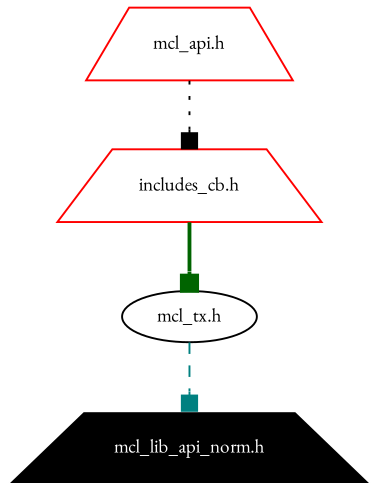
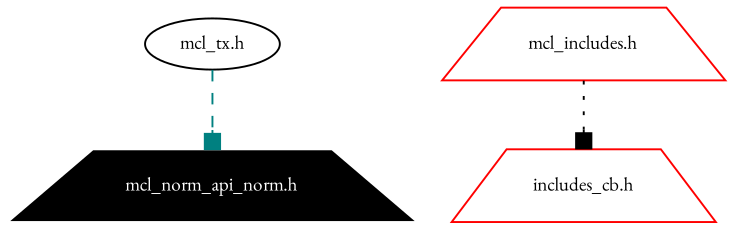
(189, 44) -> (584, 44)
(189, 247) -> none
(189, 448) -> (212, 186)
